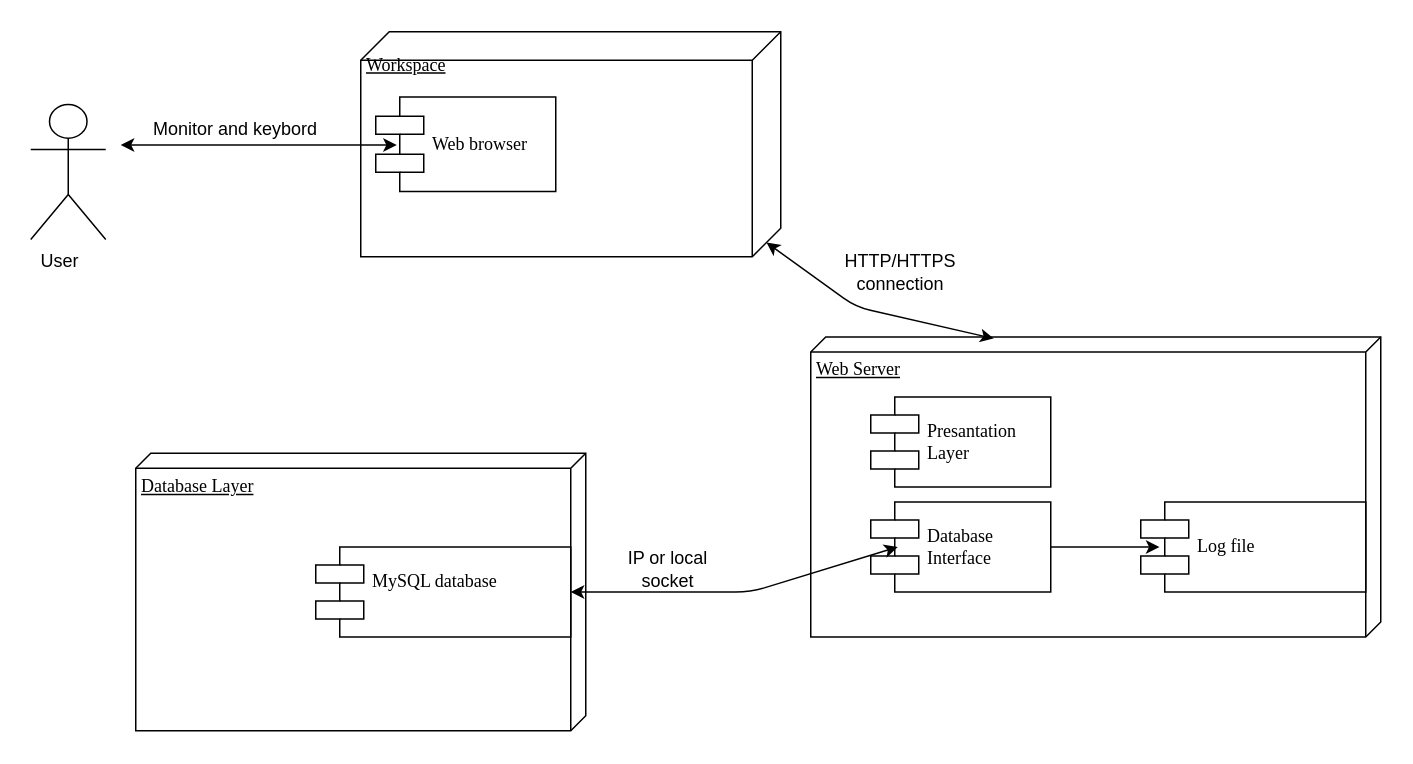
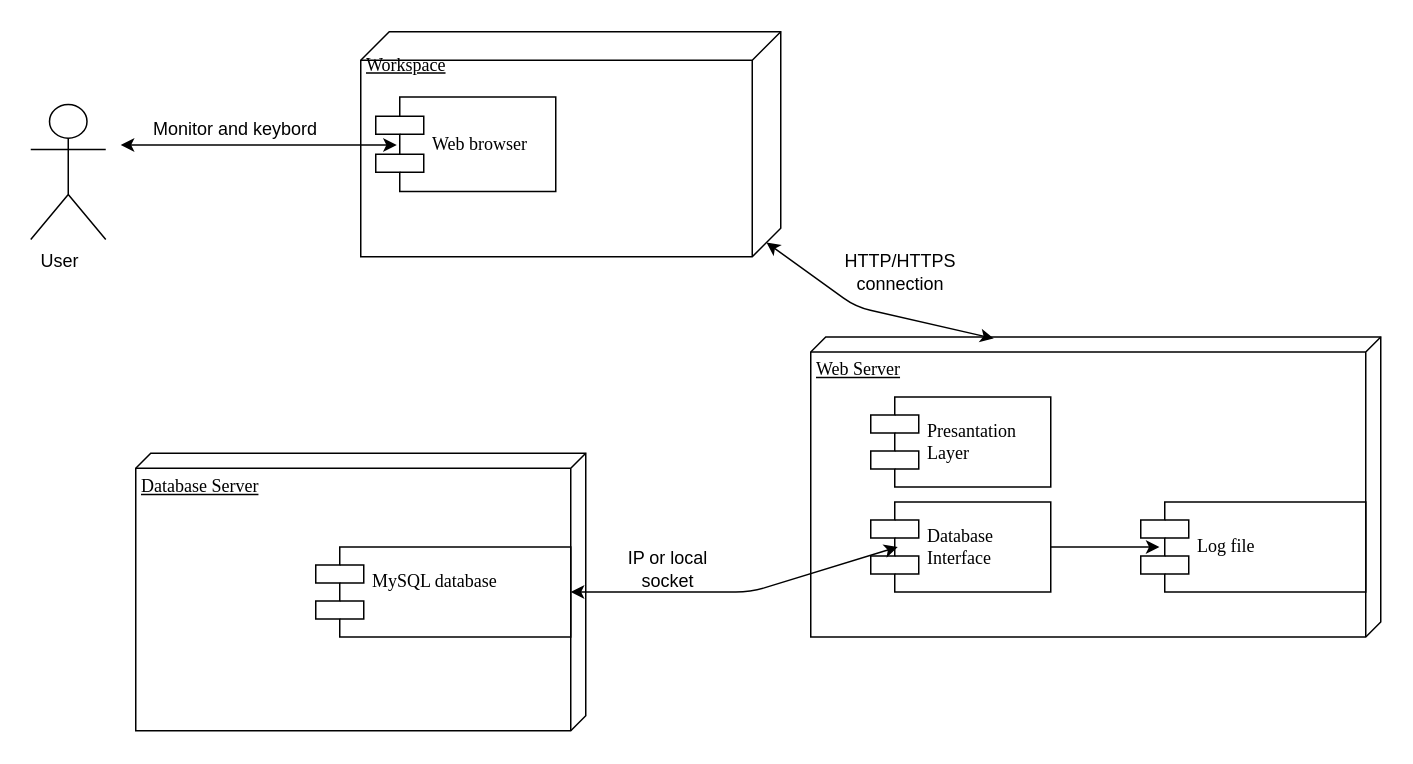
(210, 487) -> (215, 487)
